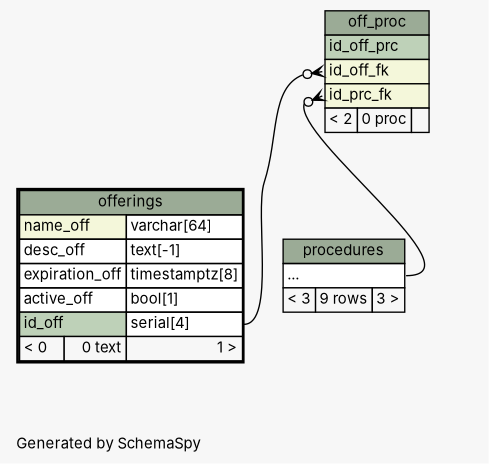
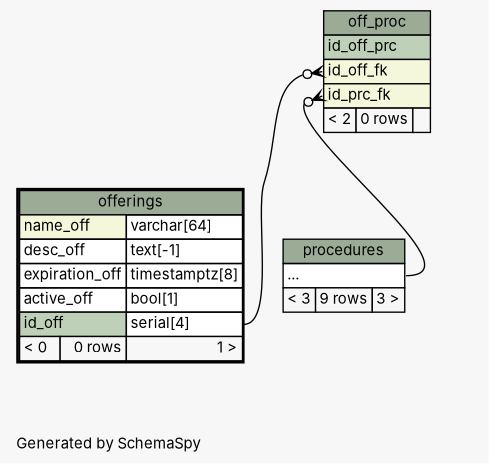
(384, 120) -> (384, 120)
(102, 348) -> (98, 348)
